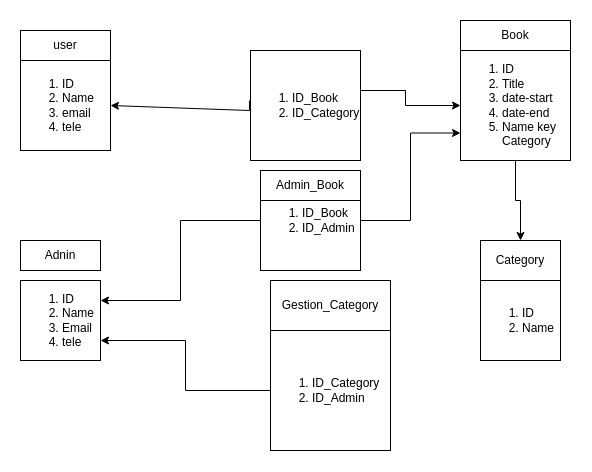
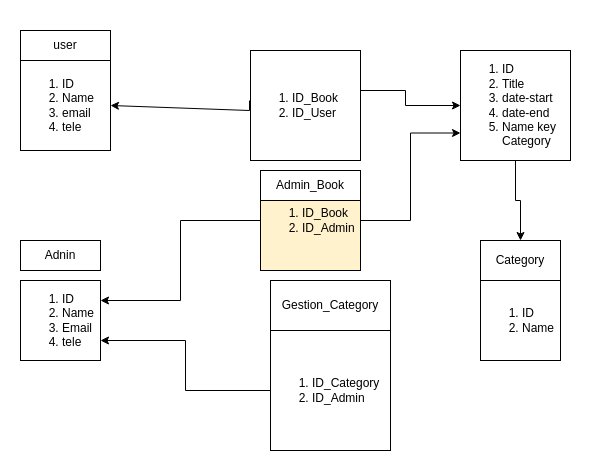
(516, 36) -> none
(289, 106) -> (276, 106)
(311, 221) -> (311, 221)
